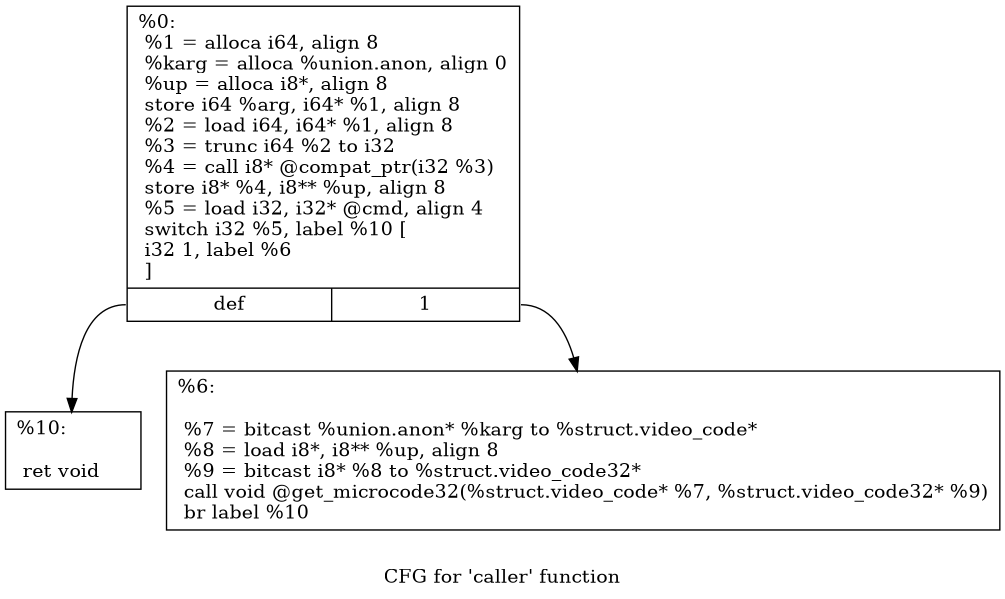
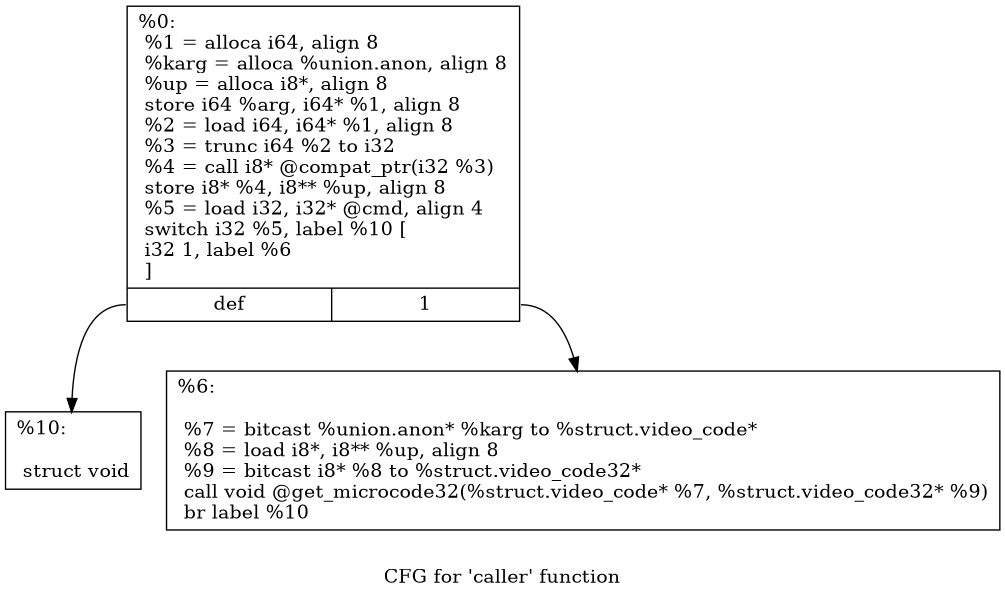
(323, 64) -> (323, 64)
(59, 471) -> (73, 471)
